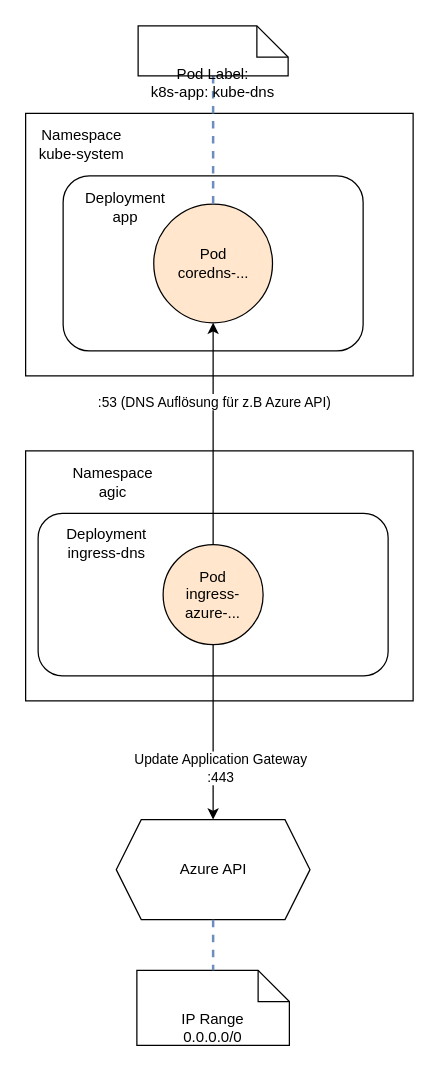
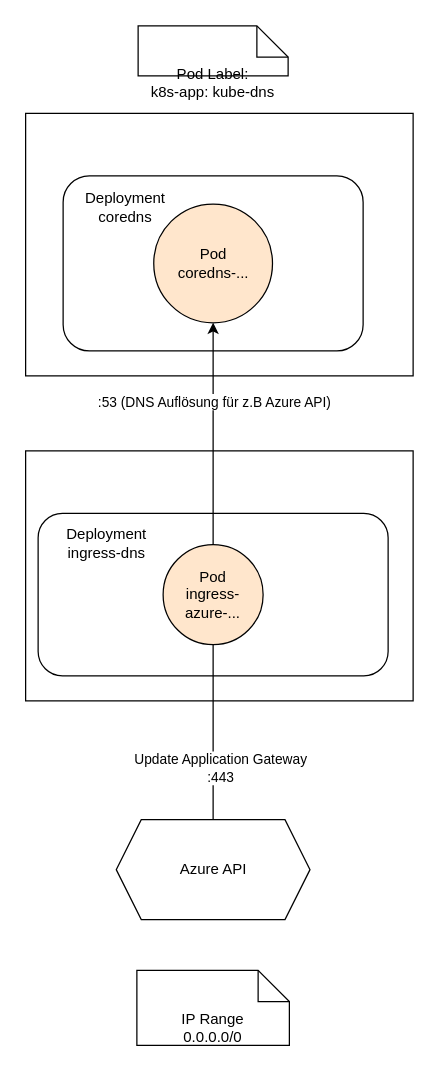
(213, 140) -> none
(82, 144) -> none
(126, 207) -> (126, 207)
(113, 482) -> none
(213, 809) -> (213, 813)
(213, 943) -> none
